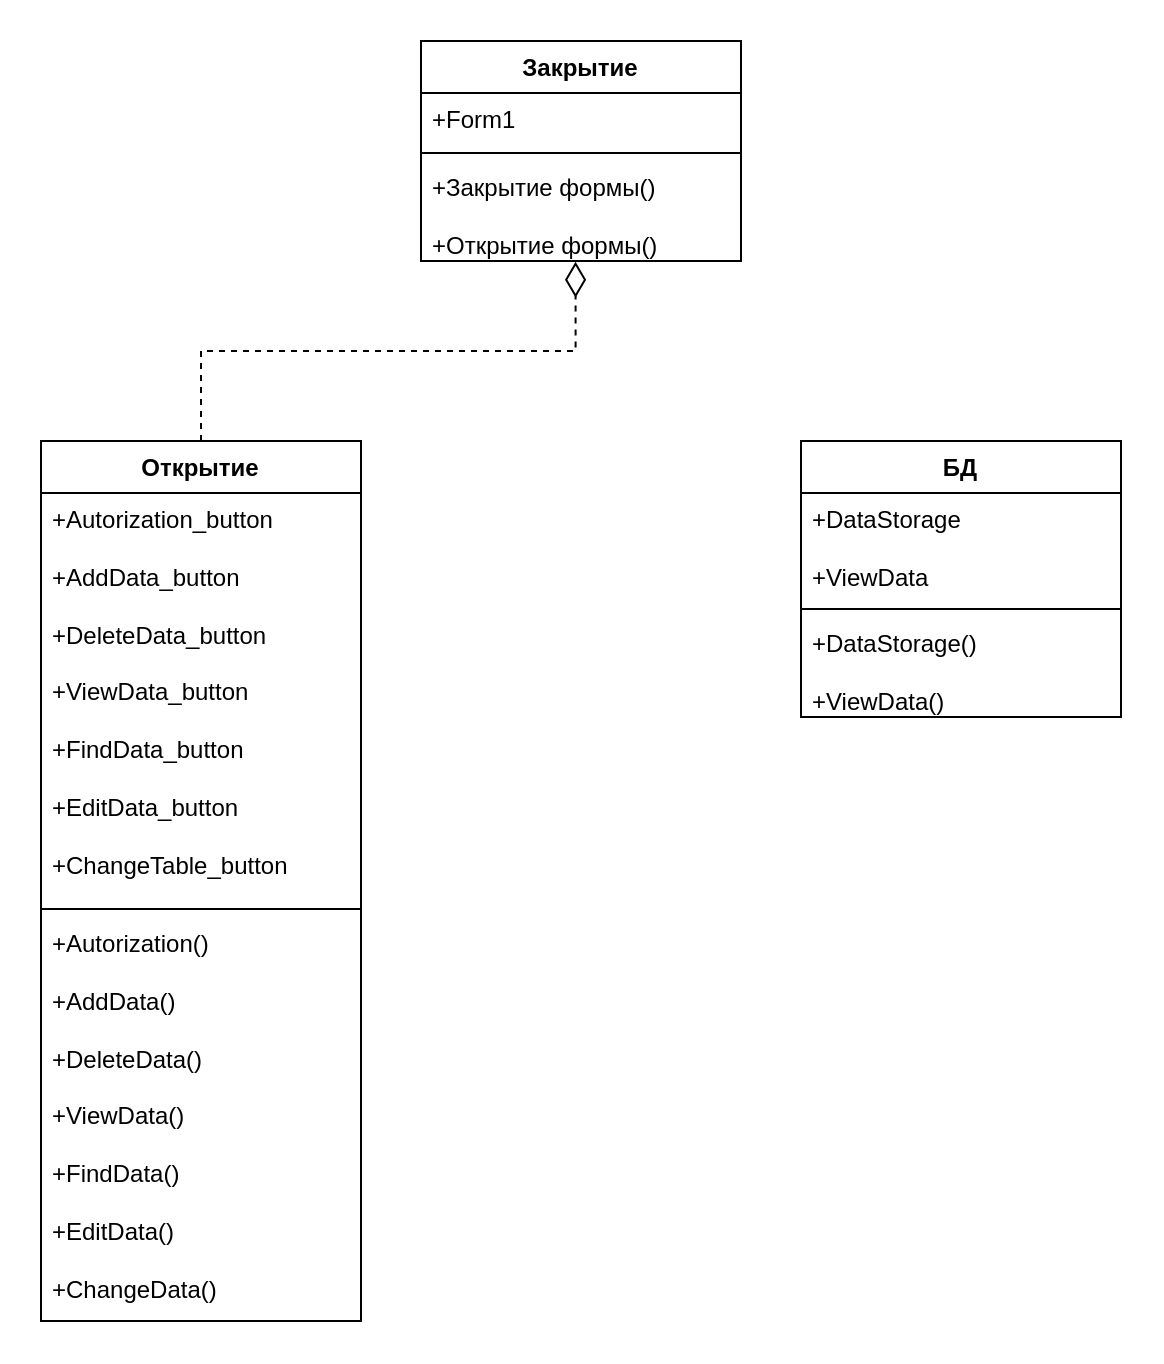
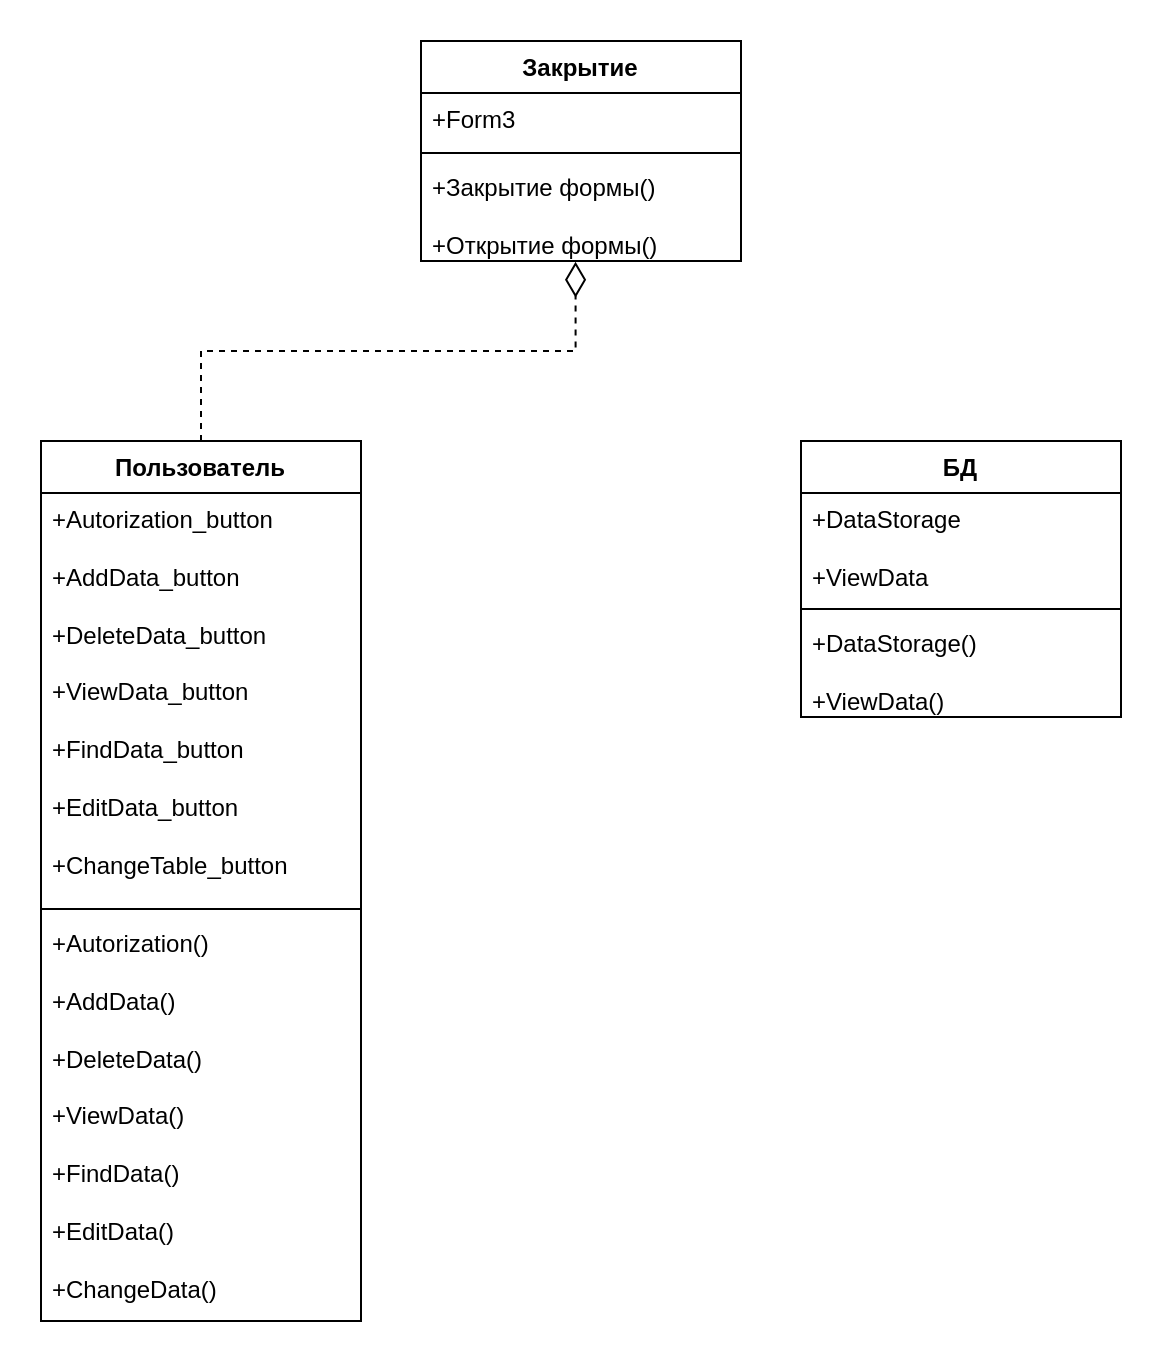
(473, 121) -> (473, 121)
(201, 469) -> (201, 469)
